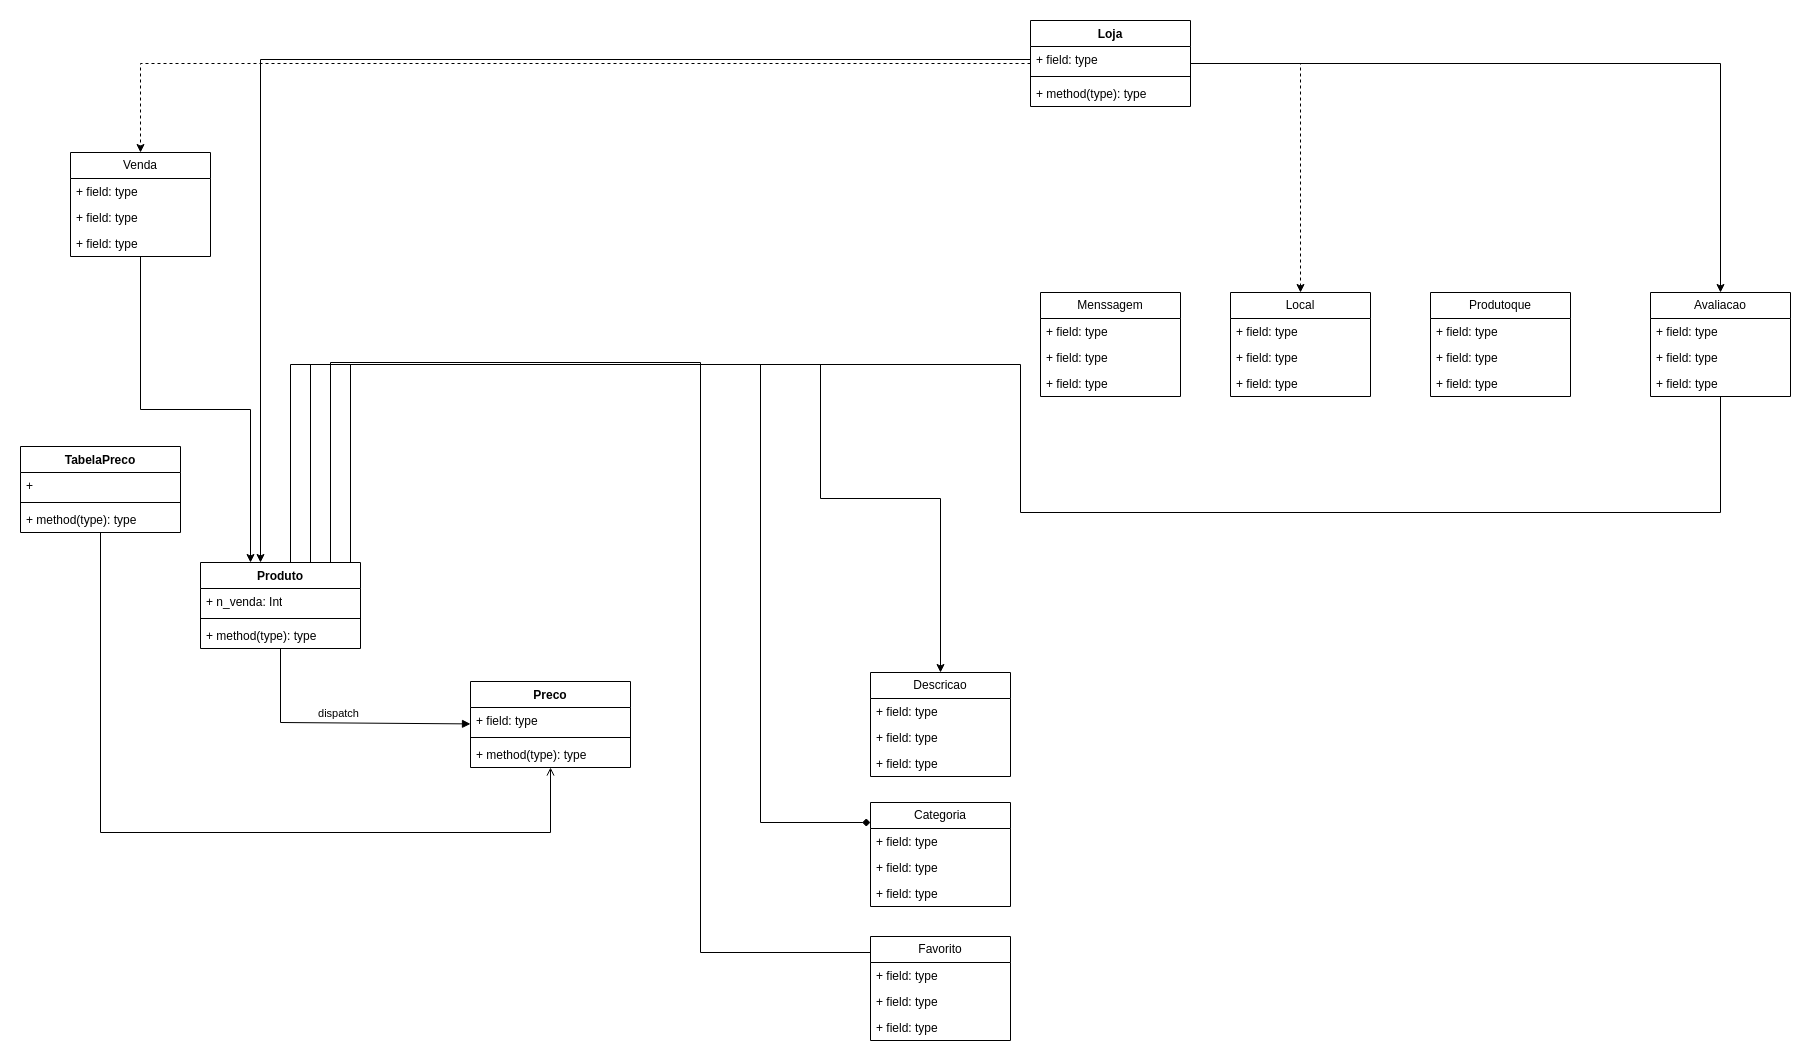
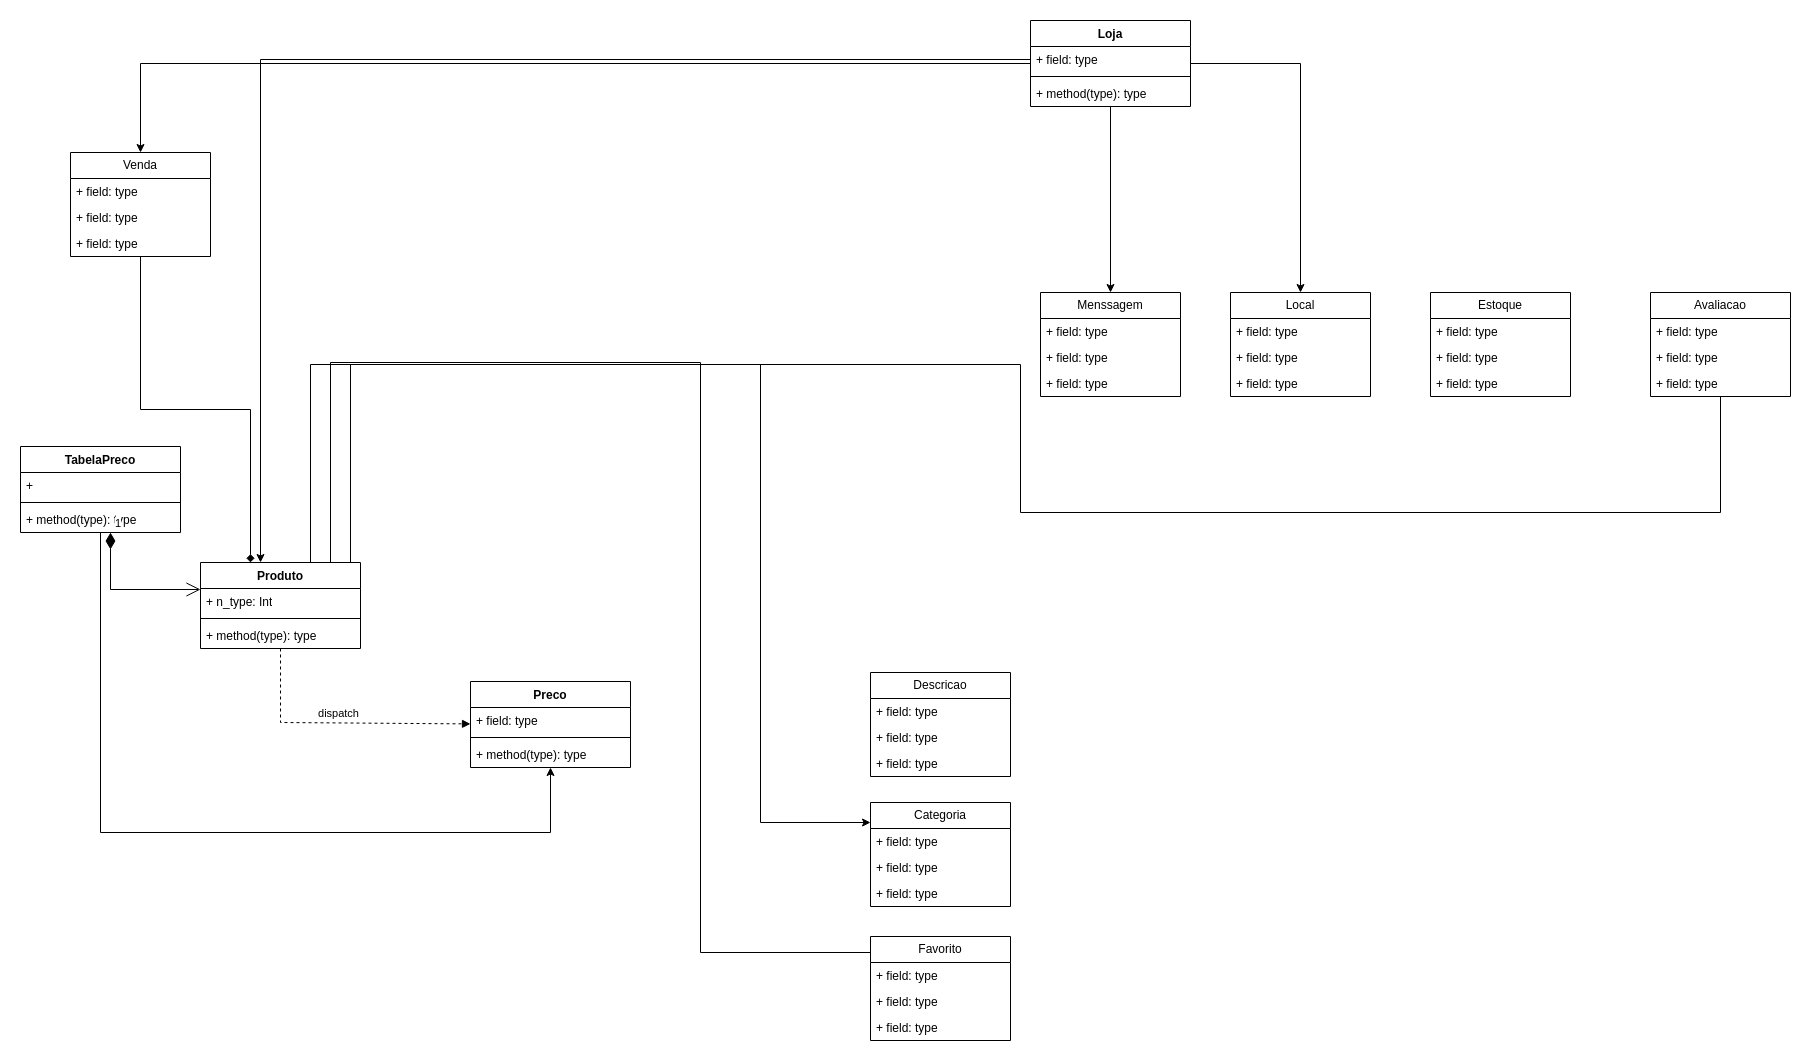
(544, 64) -> (544, 64)
(1622, 64) -> none
(1301, 175) -> (1301, 175)
none -> (1111, 197)
(1501, 306) -> (1501, 306)
(898, 499) -> none
(251, 554) -> (251, 554)
none -> (134, 590)
(249, 603) -> (246, 603)
(333, 723) -> (333, 723)
(551, 773) -> (551, 775)
(862, 823) -> (862, 823)
